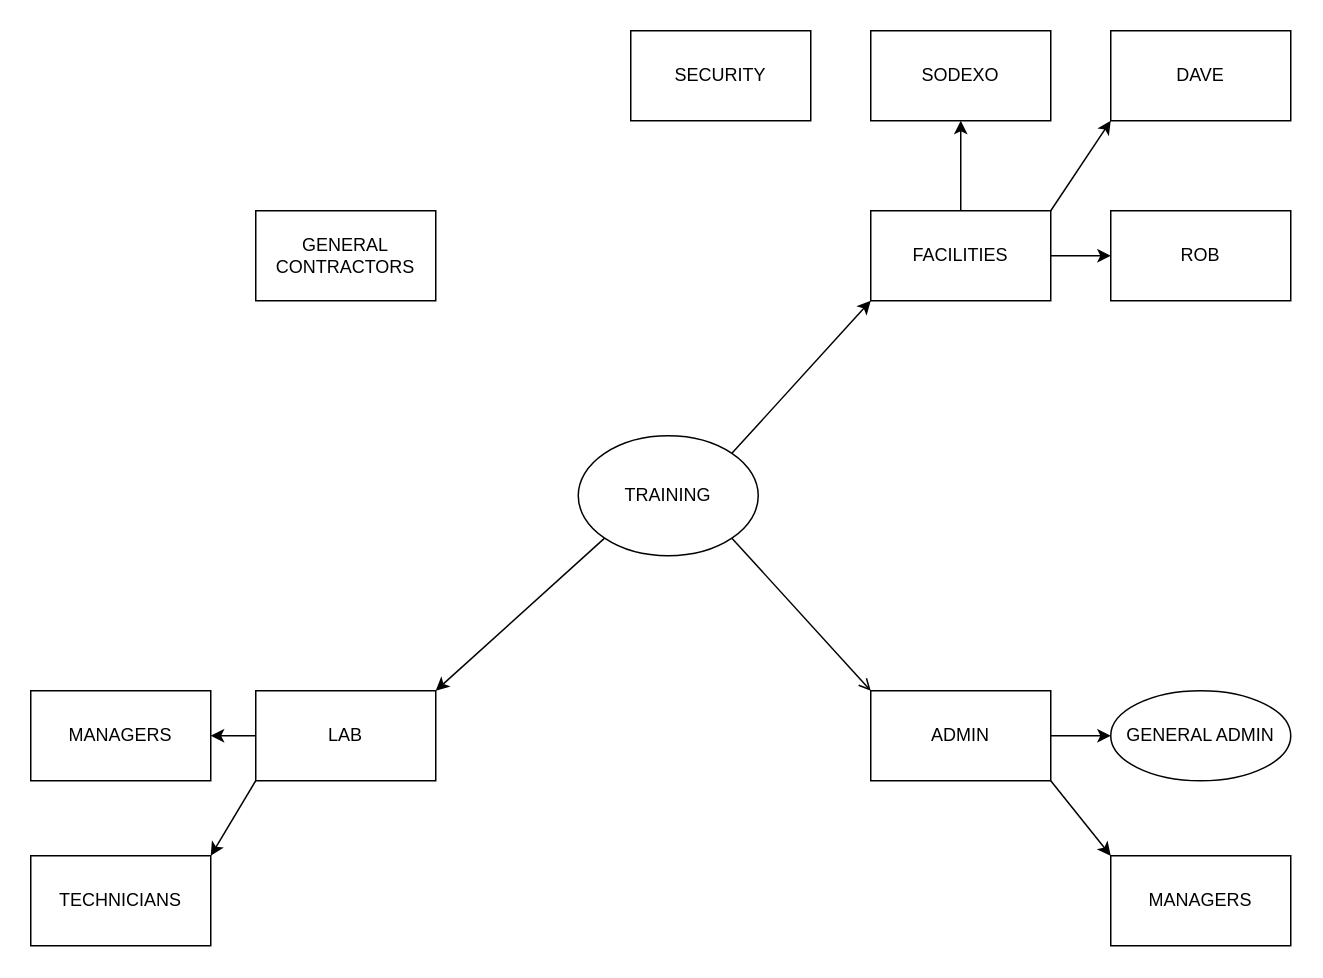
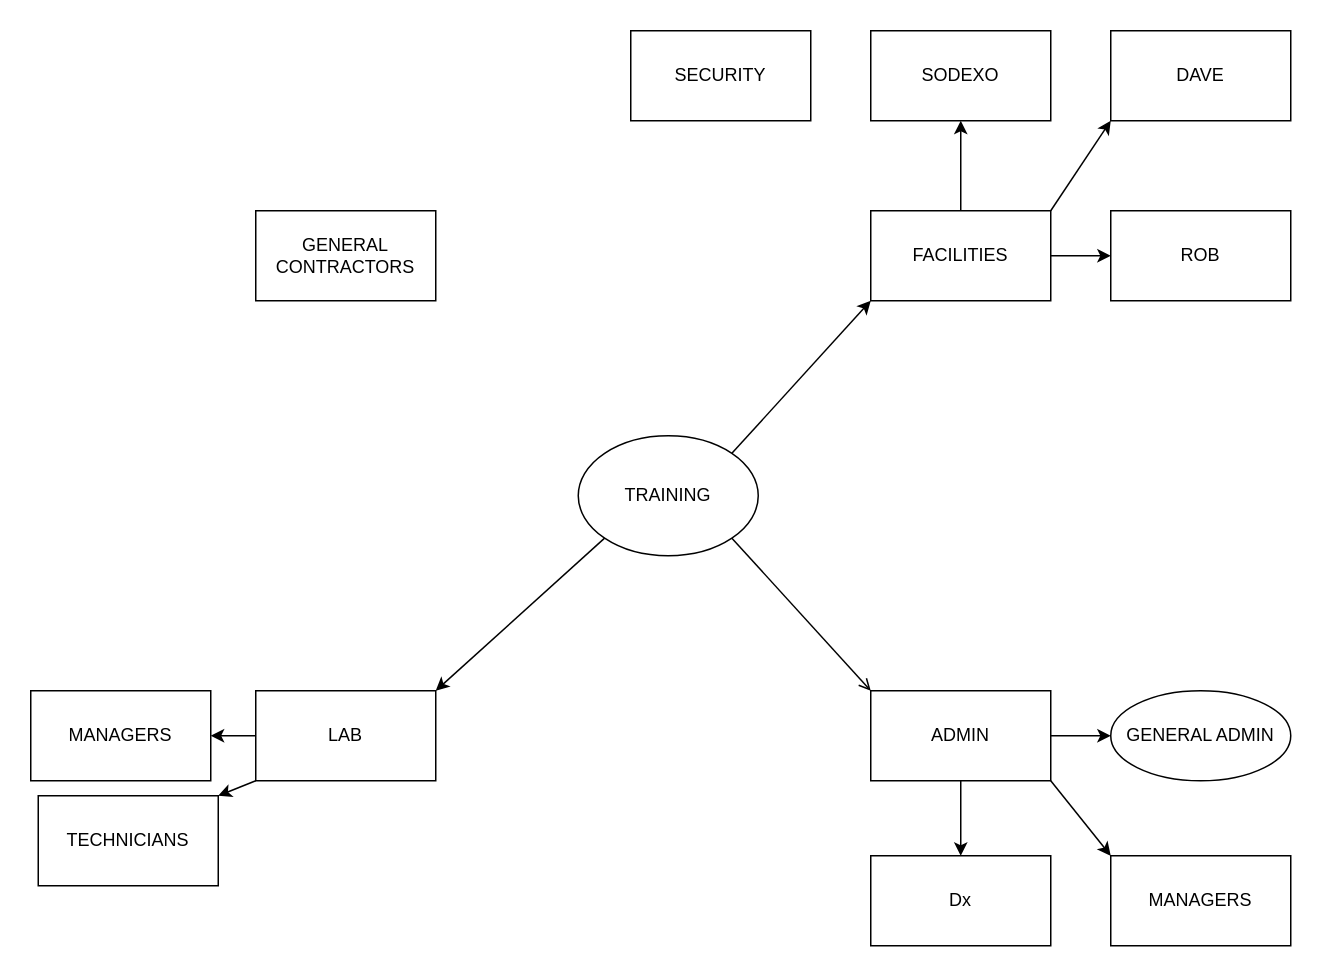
none -> (961, 813)
(121, 901) -> (128, 841)
none -> (961, 901)
